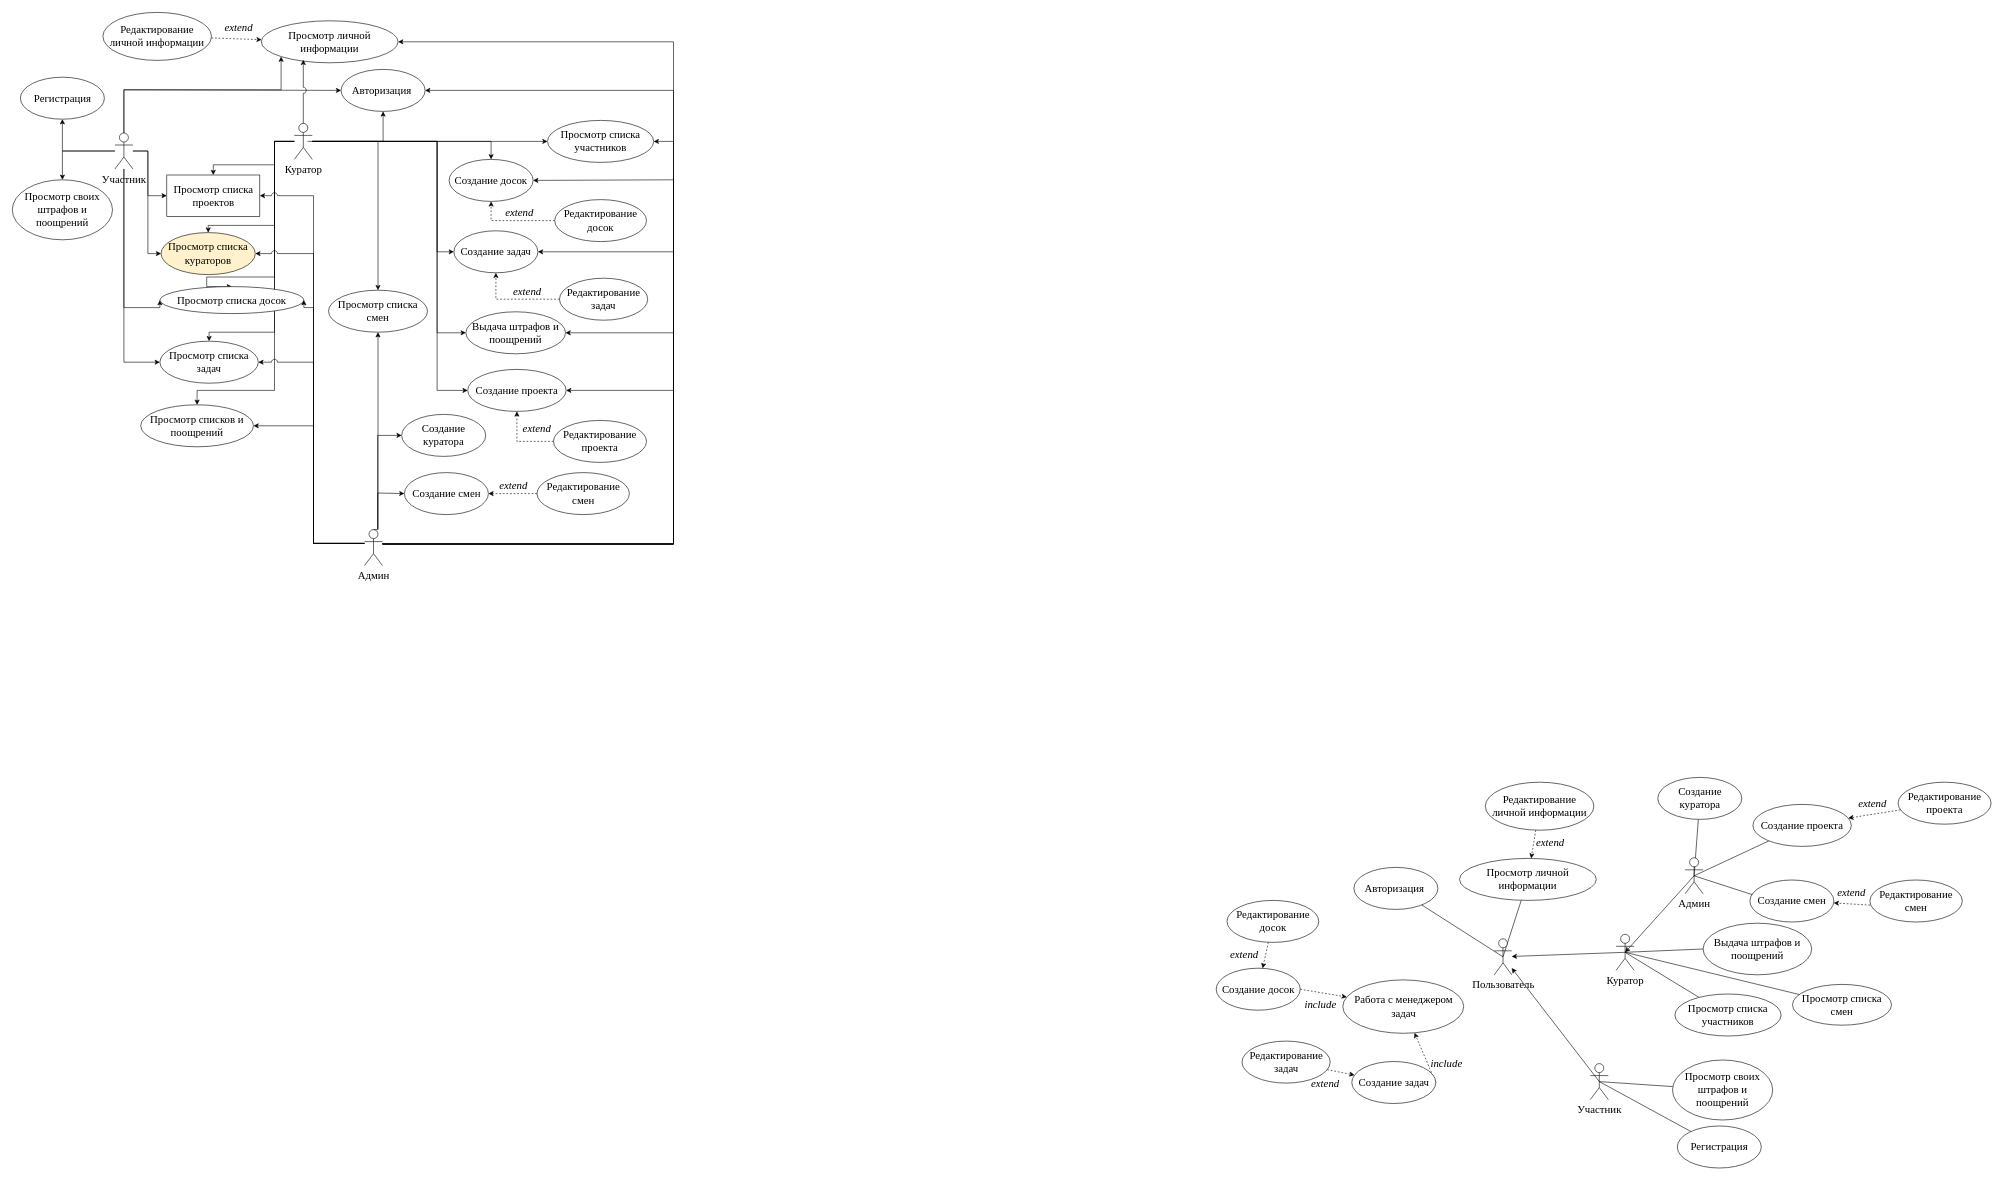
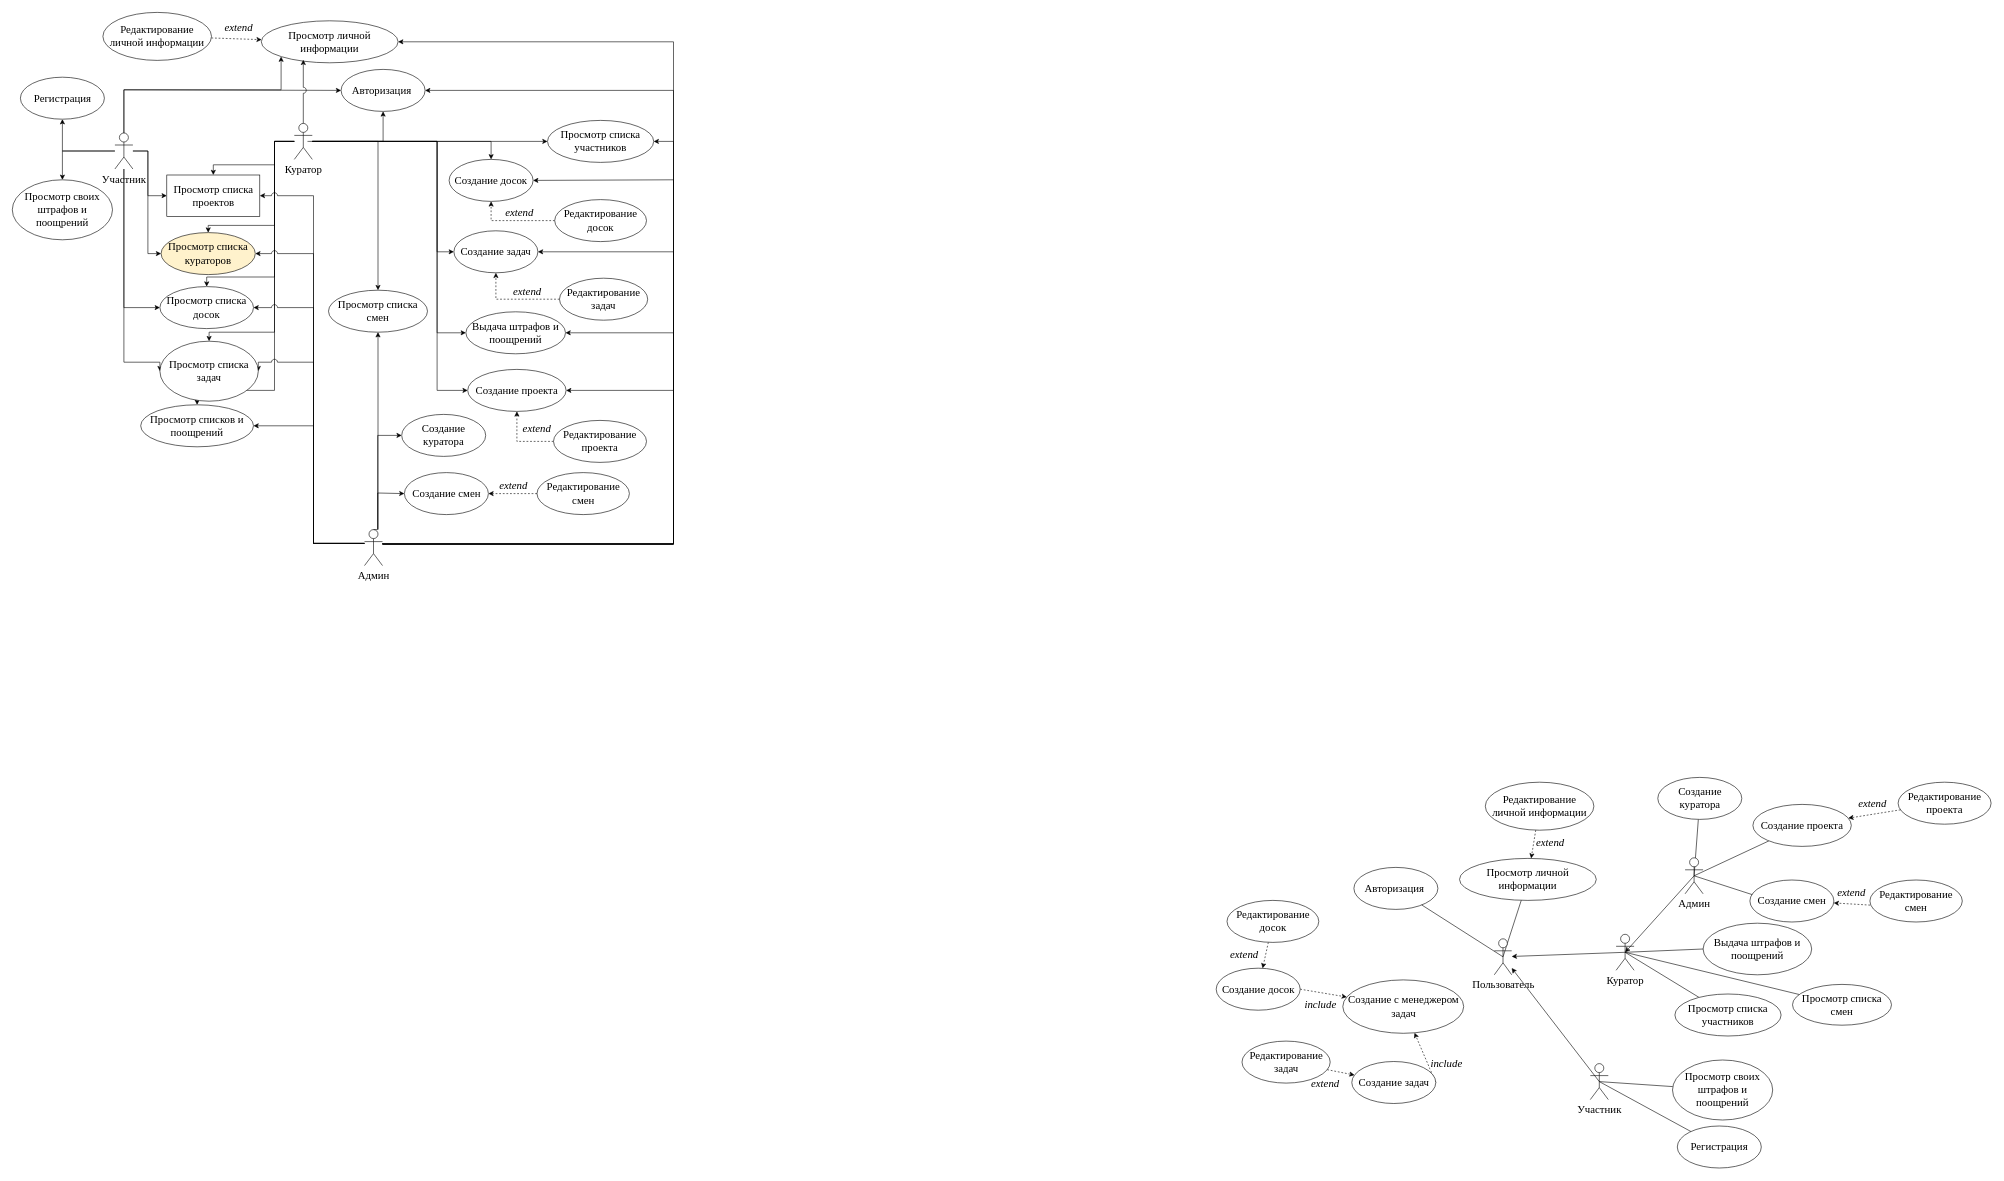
(232, 300) -> (207, 308)
(209, 362) -> (209, 371)
(1404, 1007) -> (1404, 1007)
